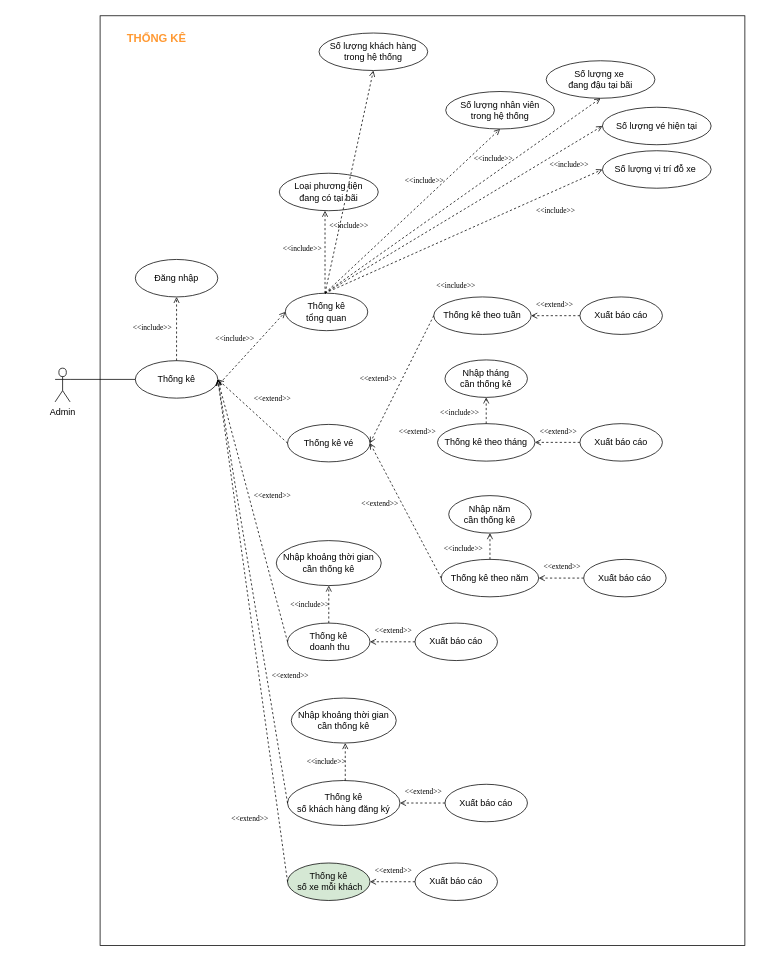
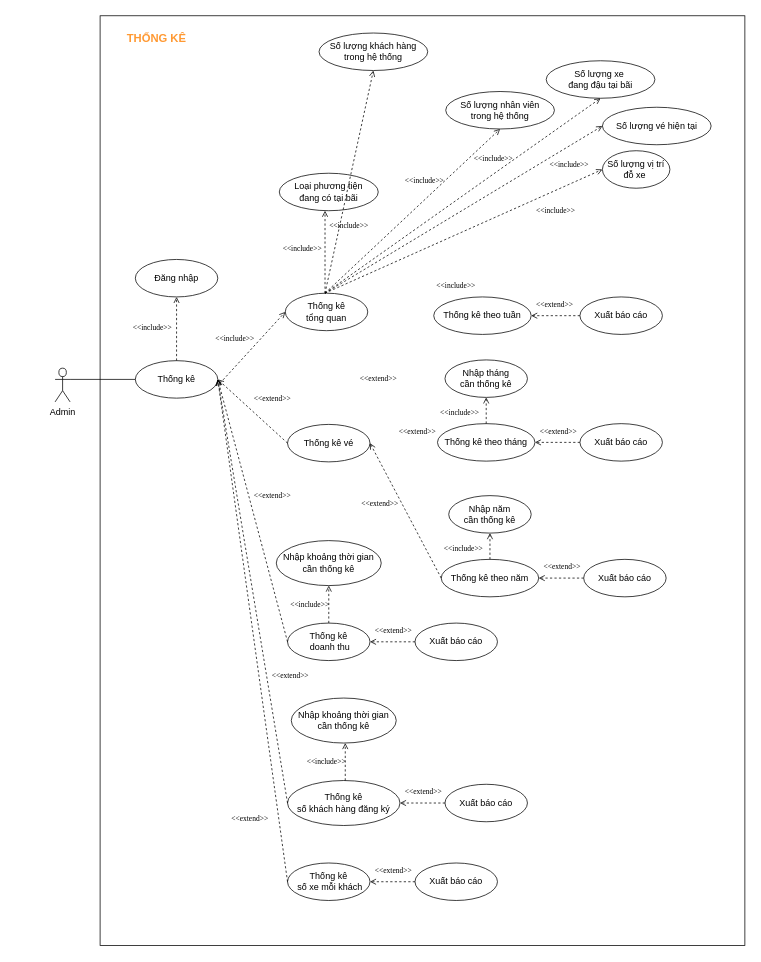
(657, 169) -> (636, 169)
(402, 379) -> none
(329, 882) -> (329, 882)
